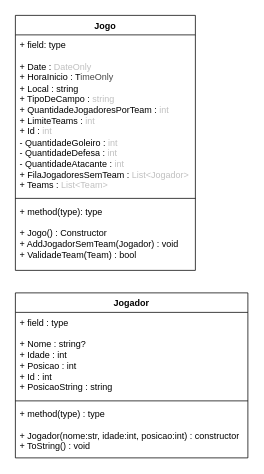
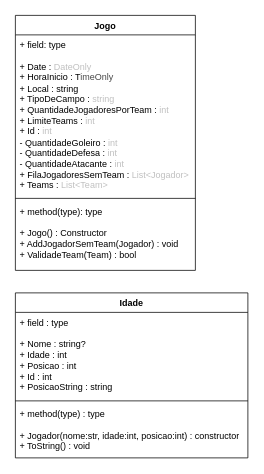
(132, 304) -> (132, 304)
